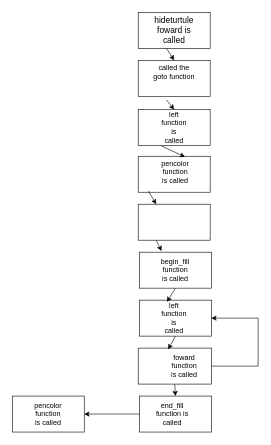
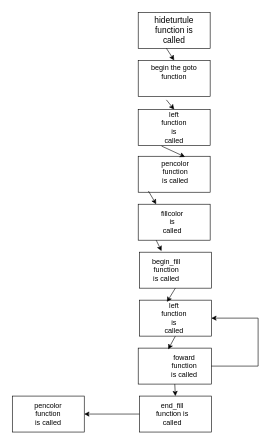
(174, 30) -> (174, 30)
(174, 72) -> (174, 72)
none -> (173, 222)
(176, 270) -> (167, 270)
